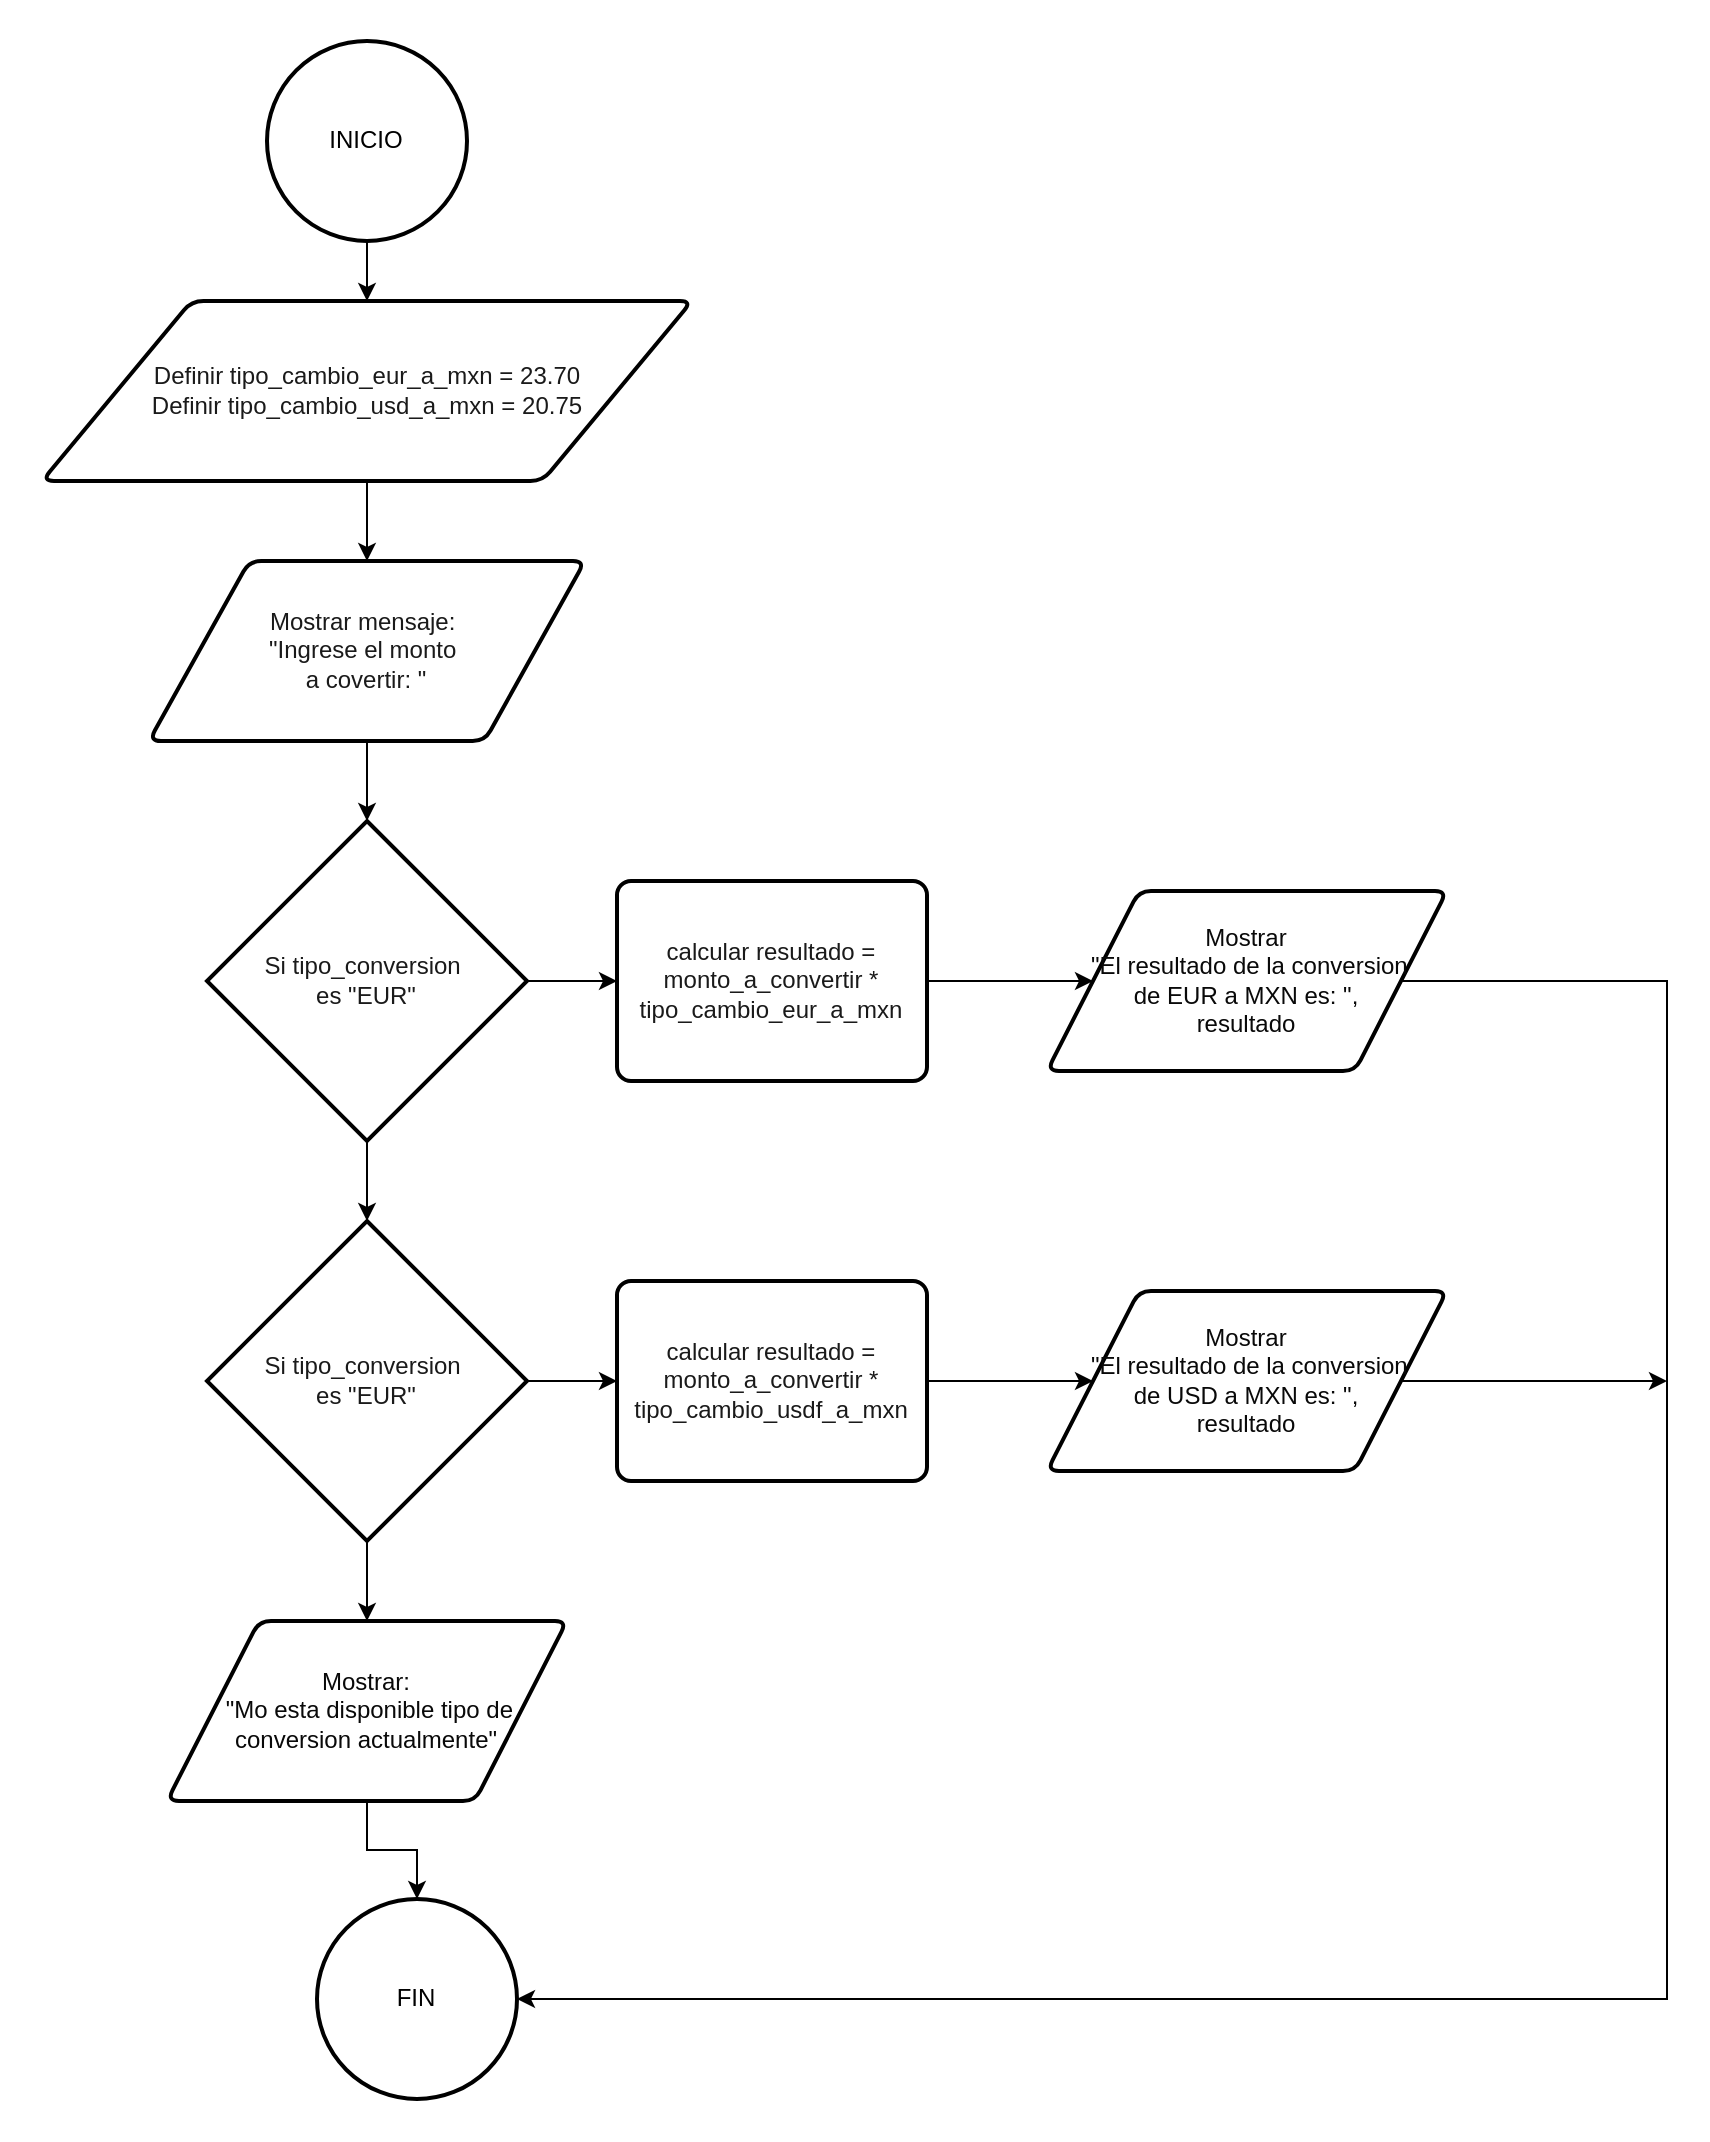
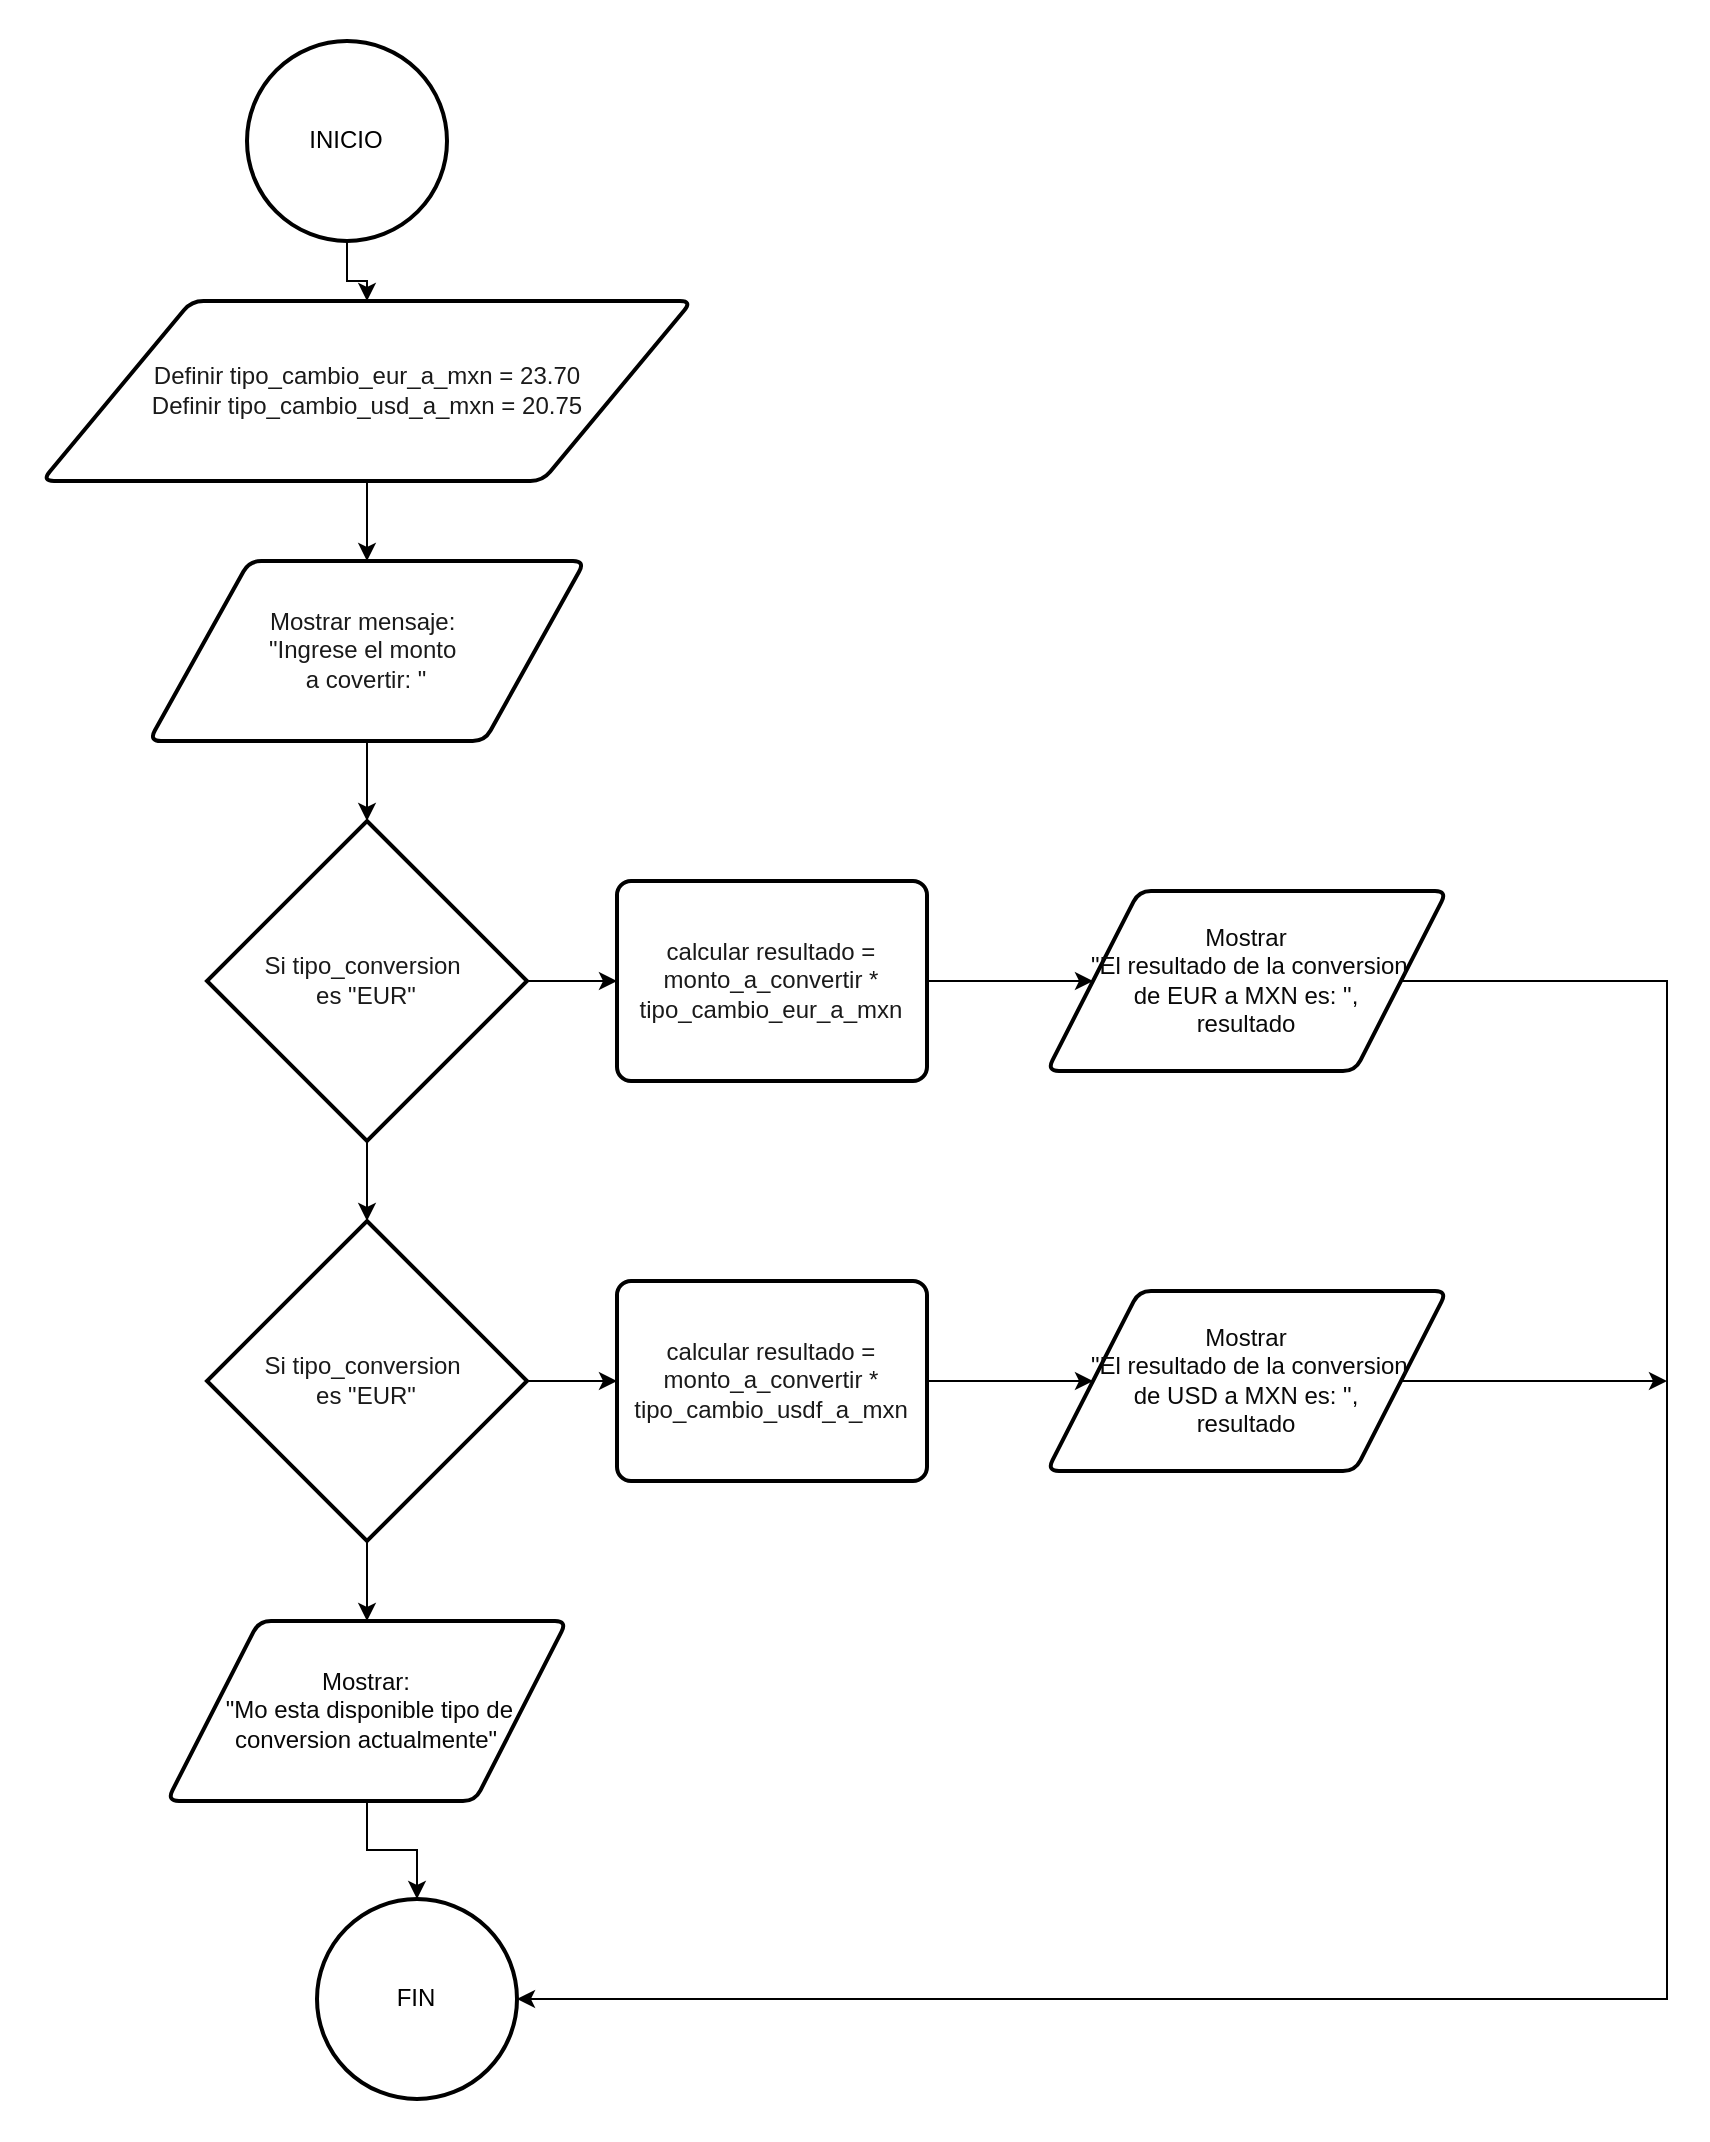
(367, 141) -> (347, 141)
